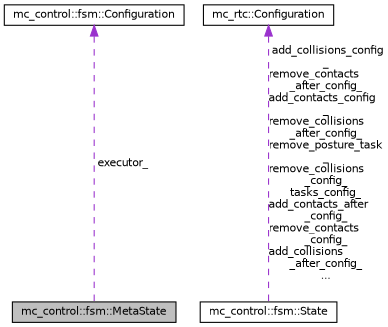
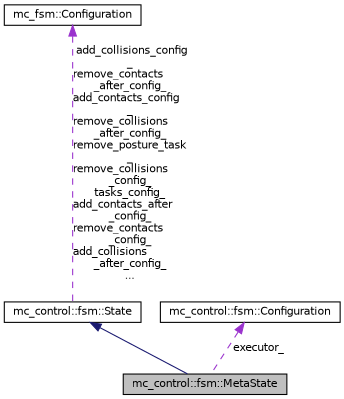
(269, 15) -> (73, 15)
none -> (144, 351)
